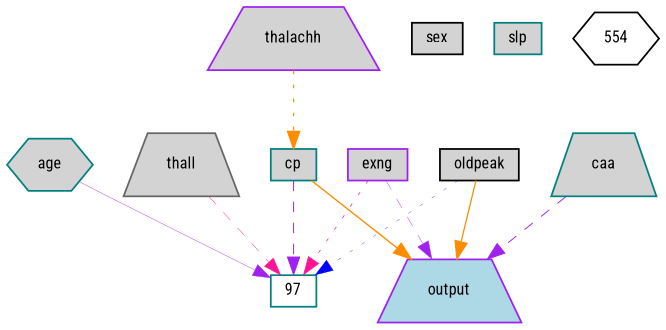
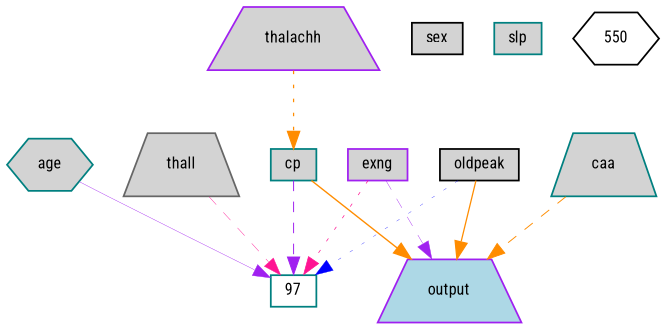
(616, 39) -> (616, 39)
(534, 222) -> (534, 222)
